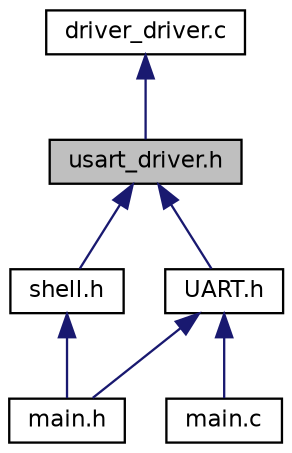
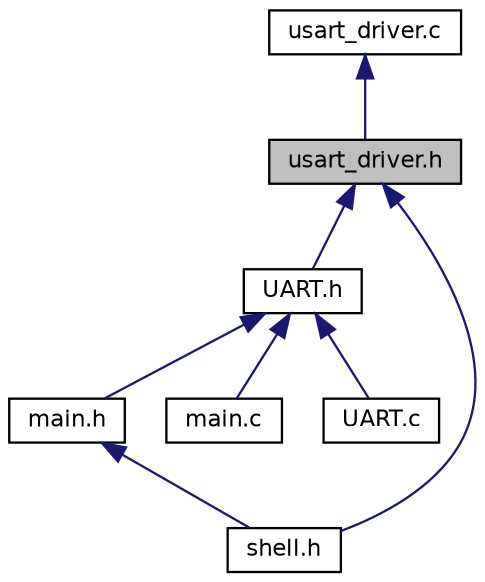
(146, 32) -> (365, 32)
(67, 368) -> (186, 491)
none -> (381, 421)
